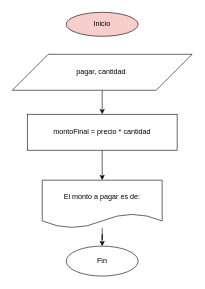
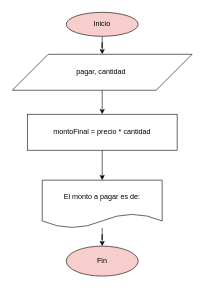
none -> (102, 45)
(102, 261) -> (102, 261)
